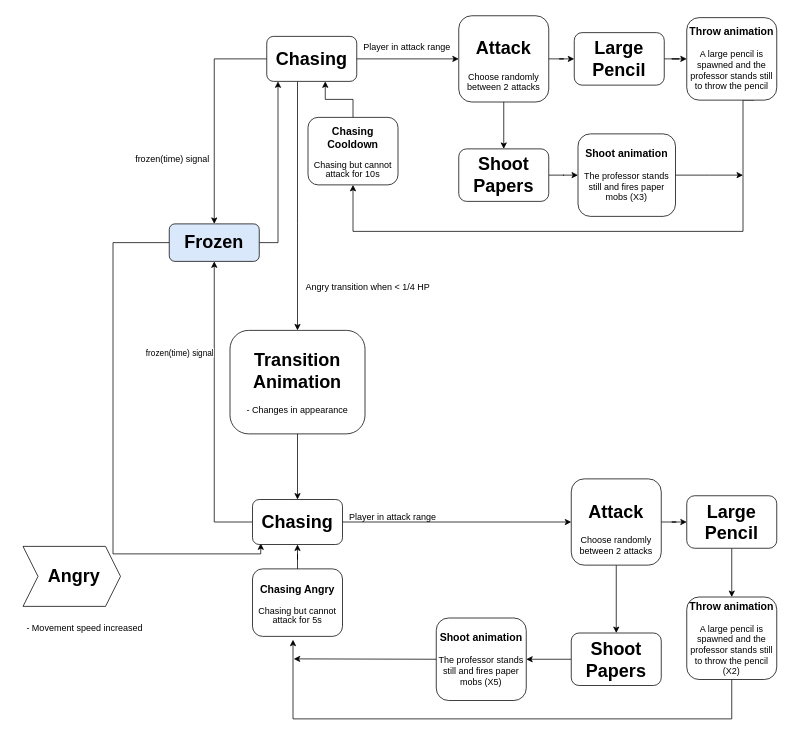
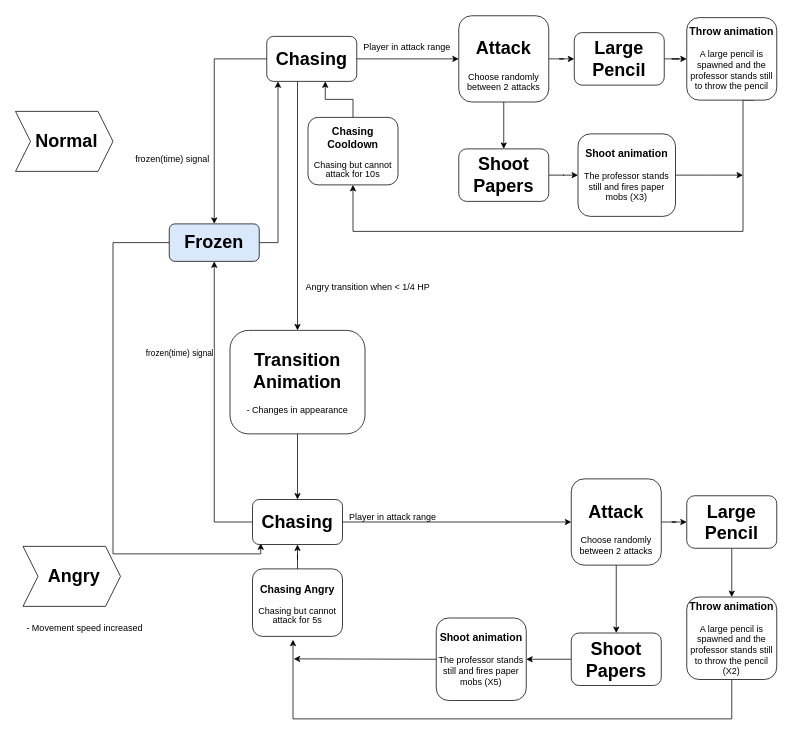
none -> (64, 141)
